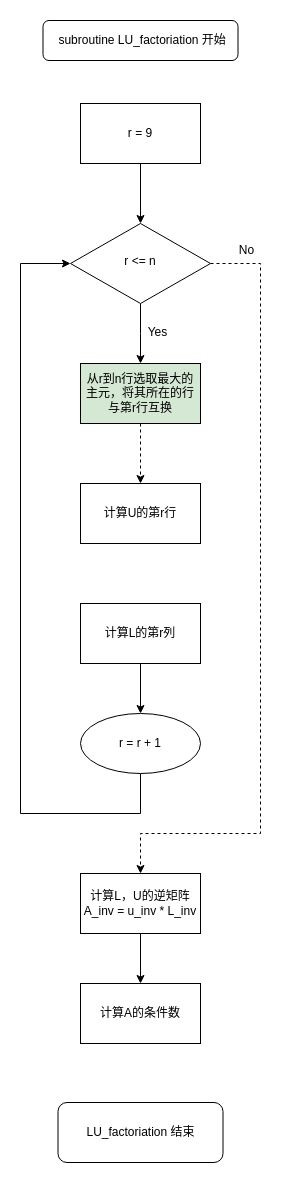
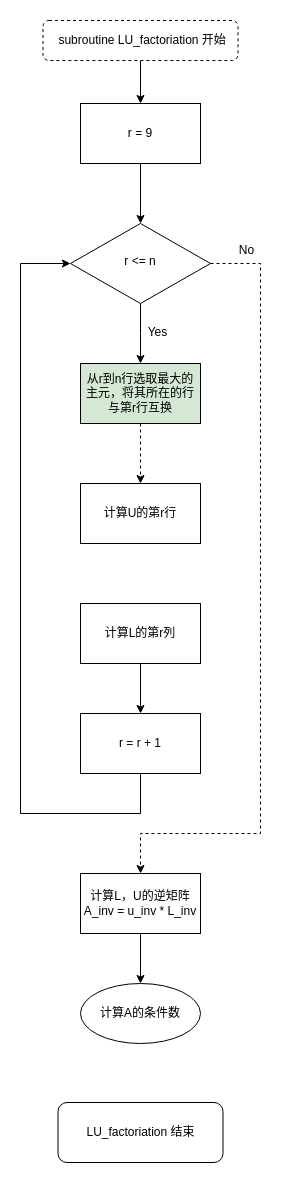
(141, 41) -> (141, 41)
none -> (141, 79)
(141, 744) -> (141, 744)
(141, 1014) -> (141, 1014)
